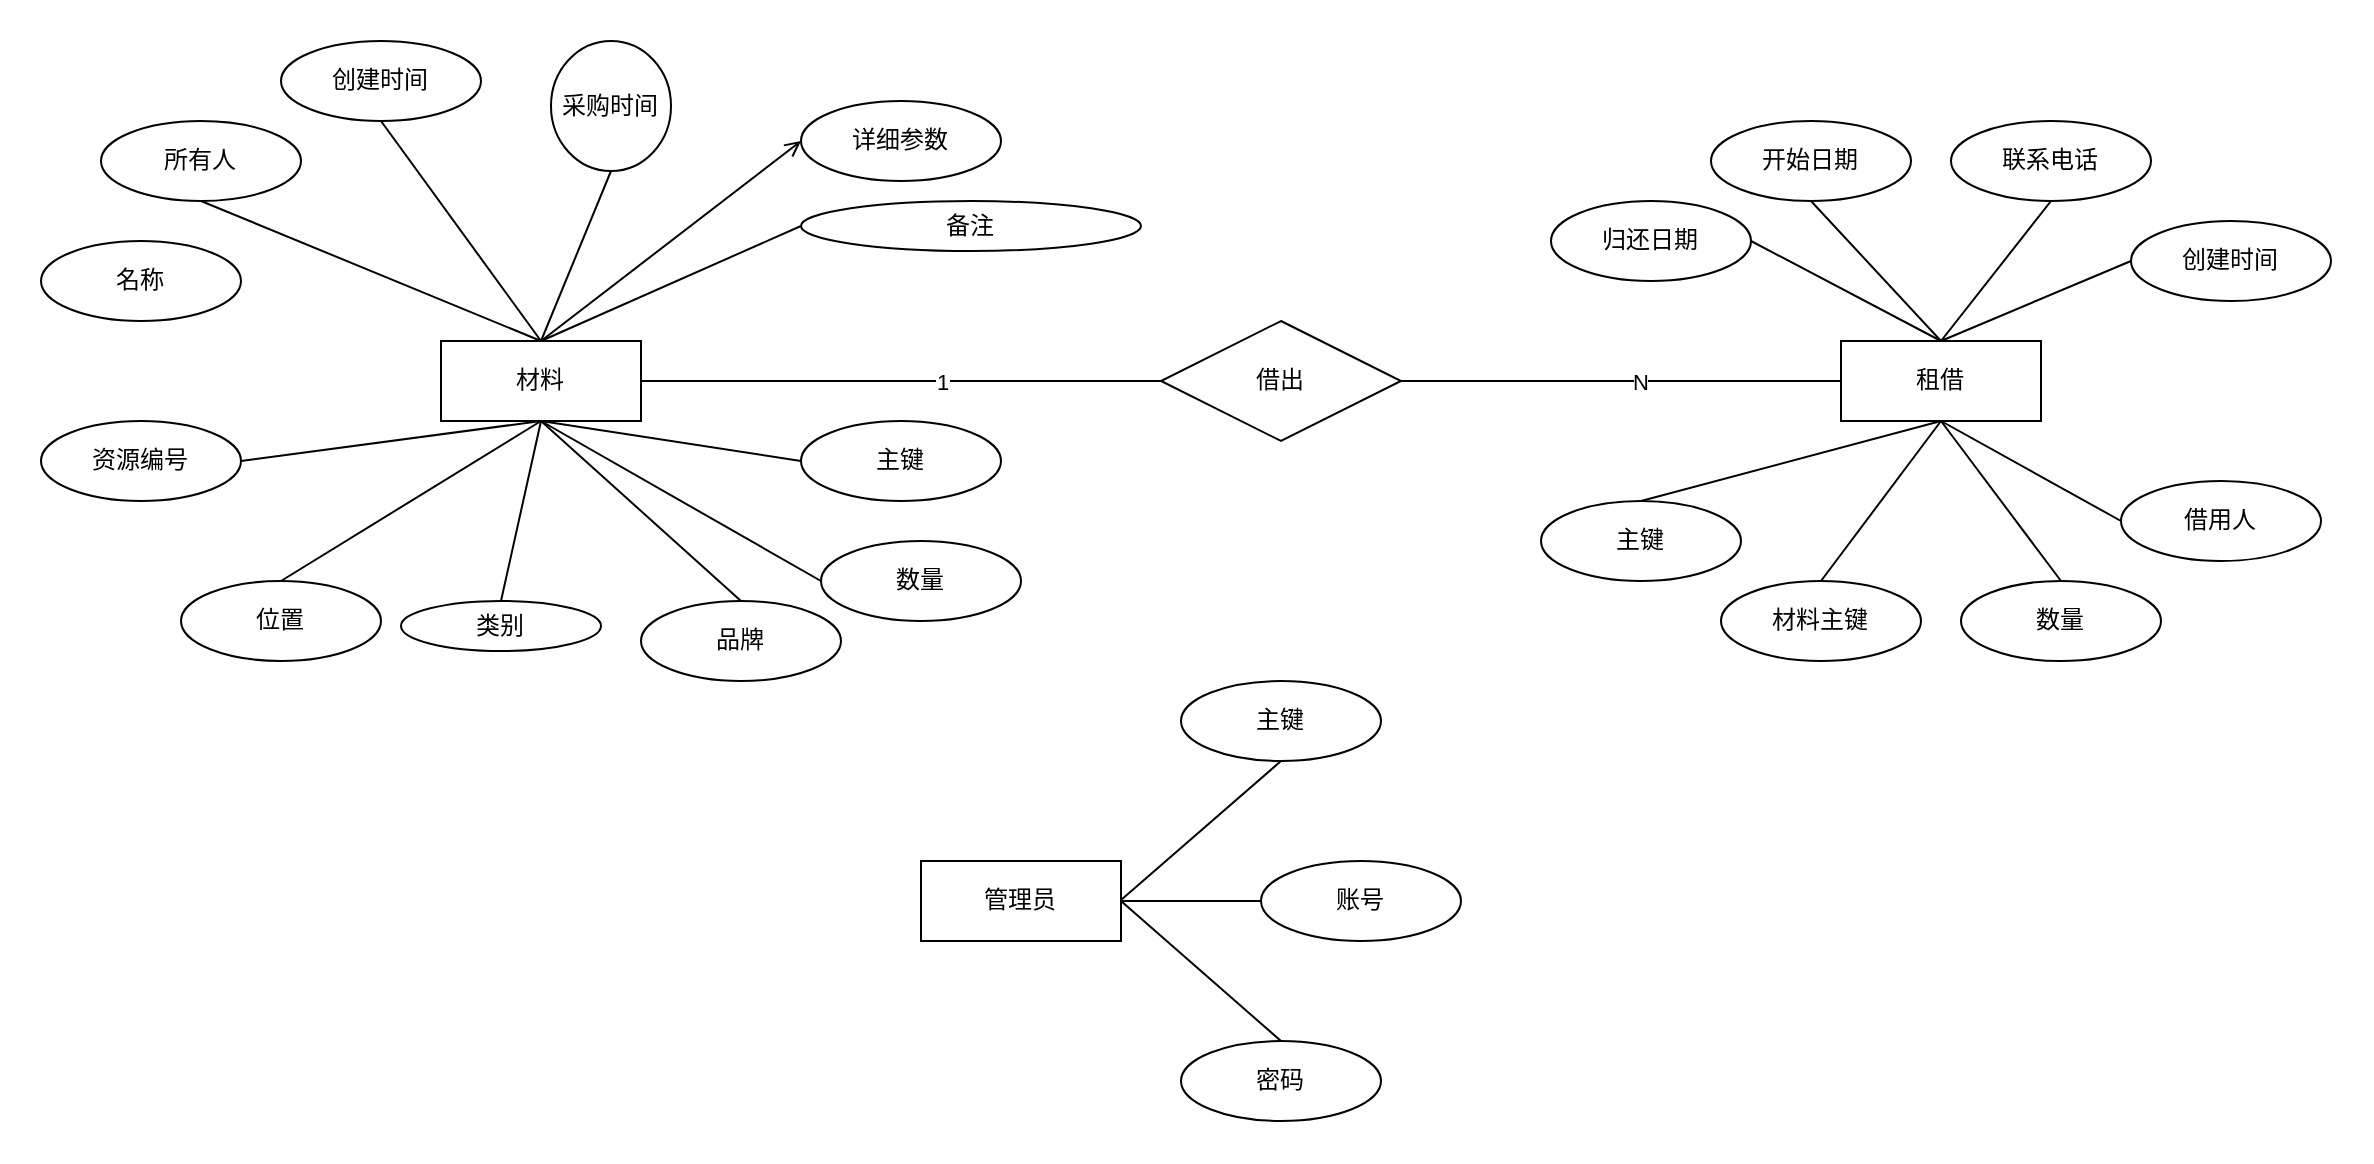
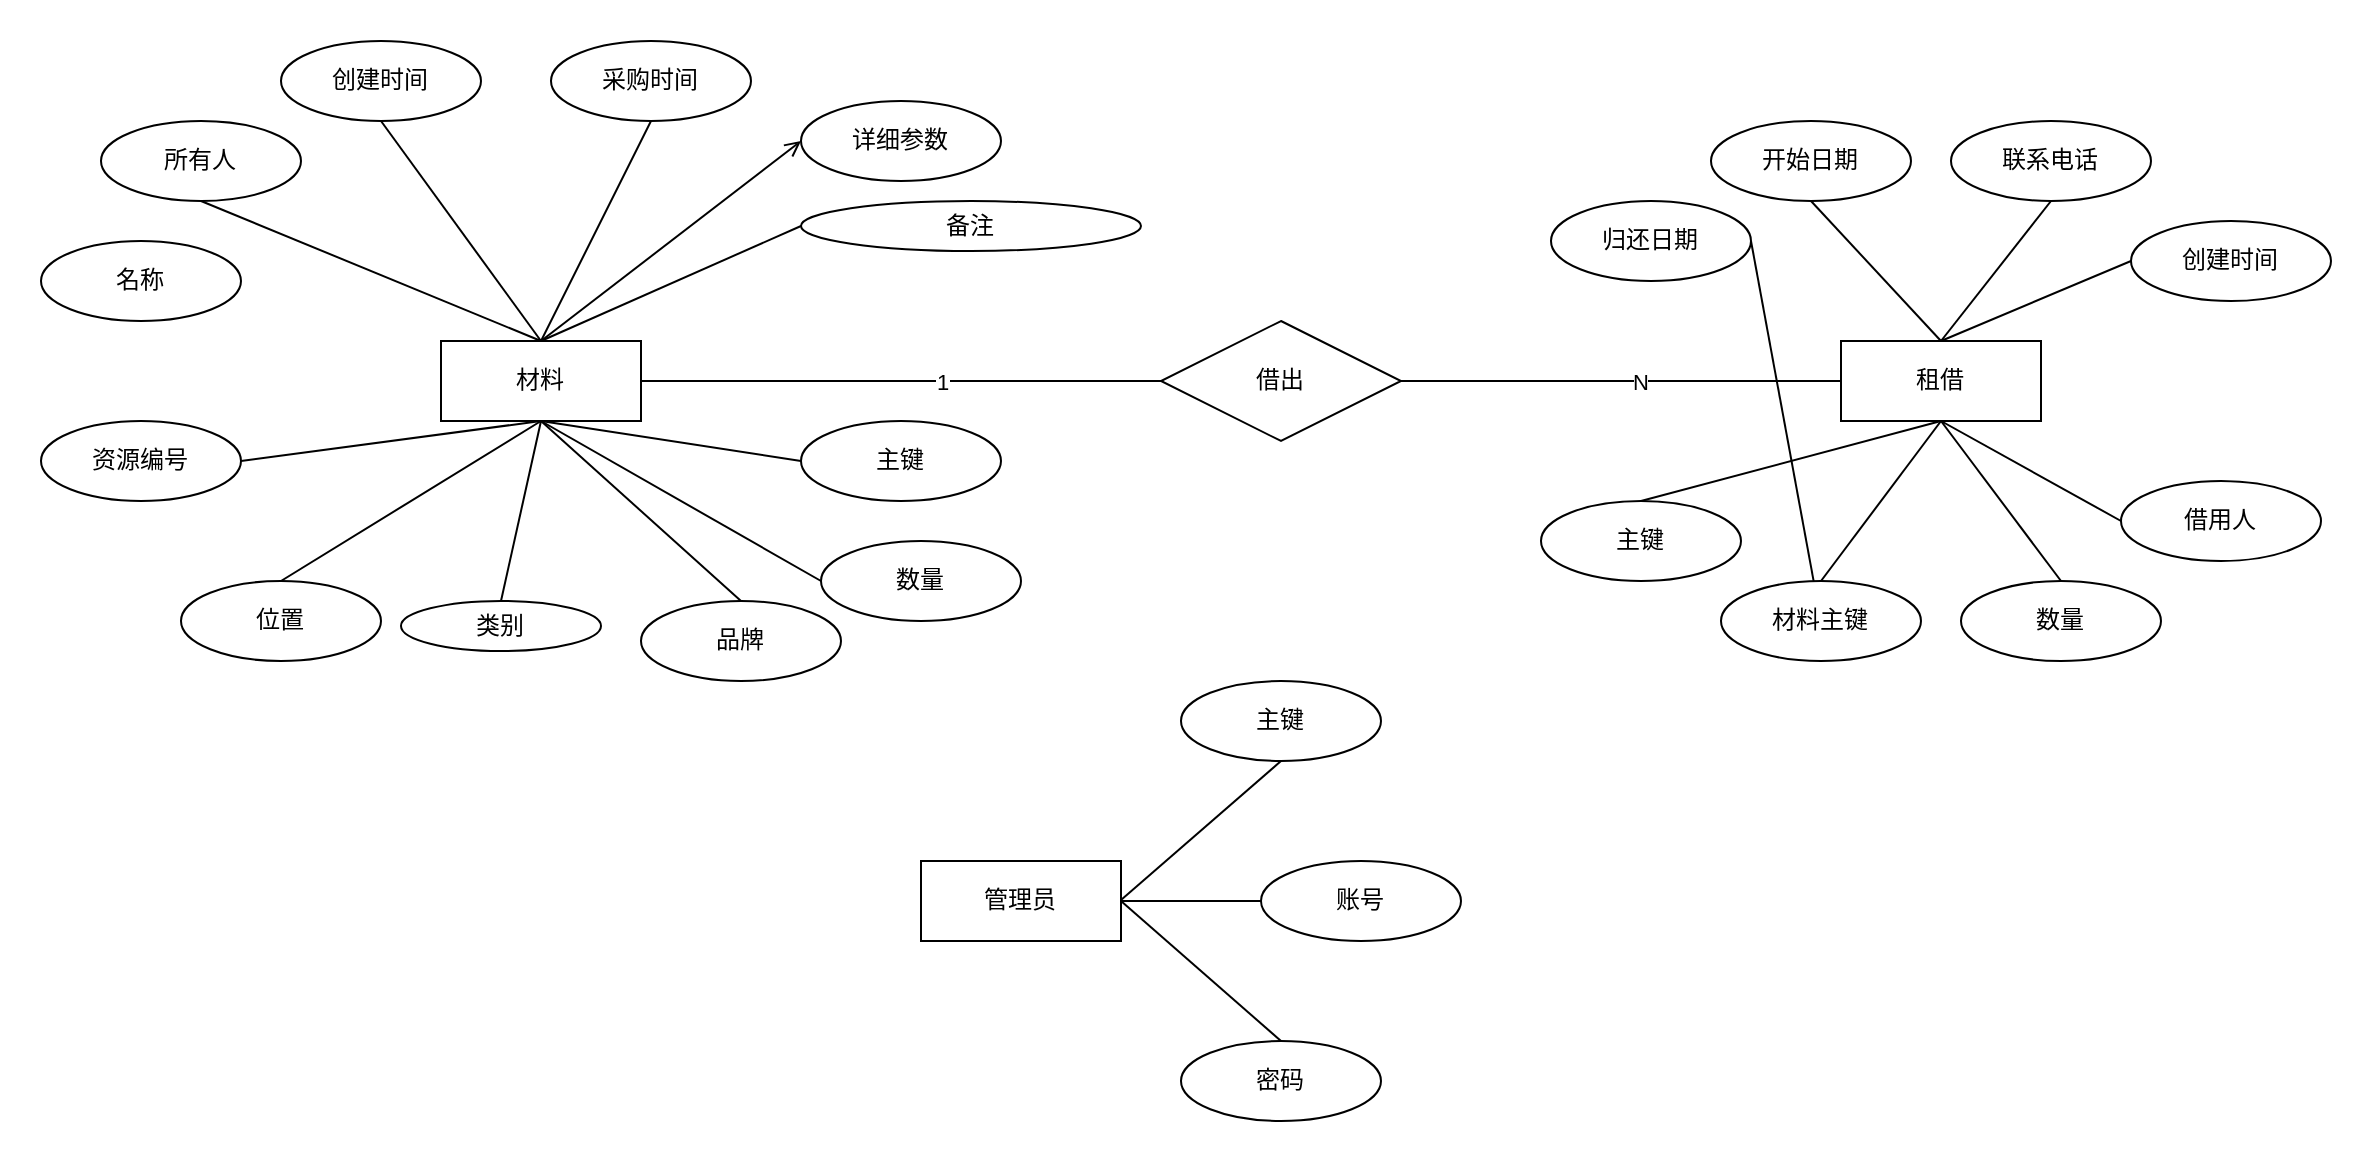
(611, 106) -> (651, 81)
(1842, 289) -> (1782, 411)
